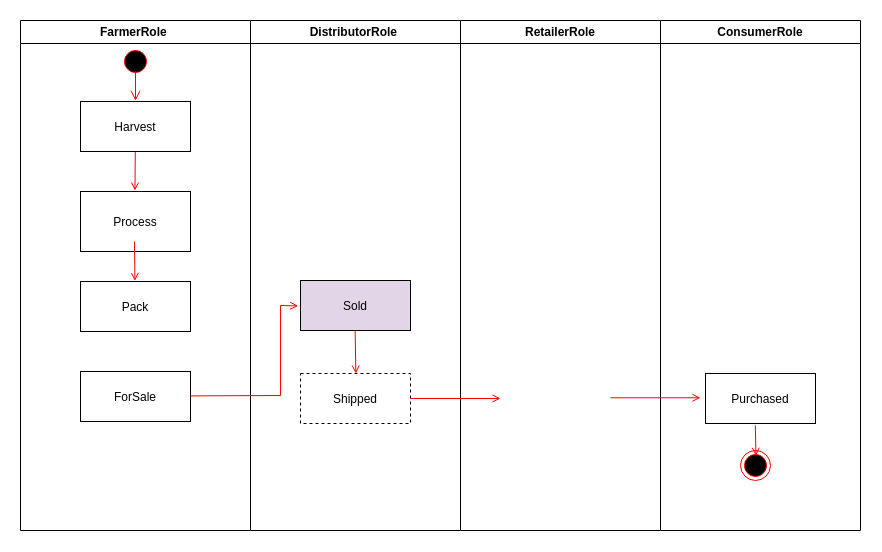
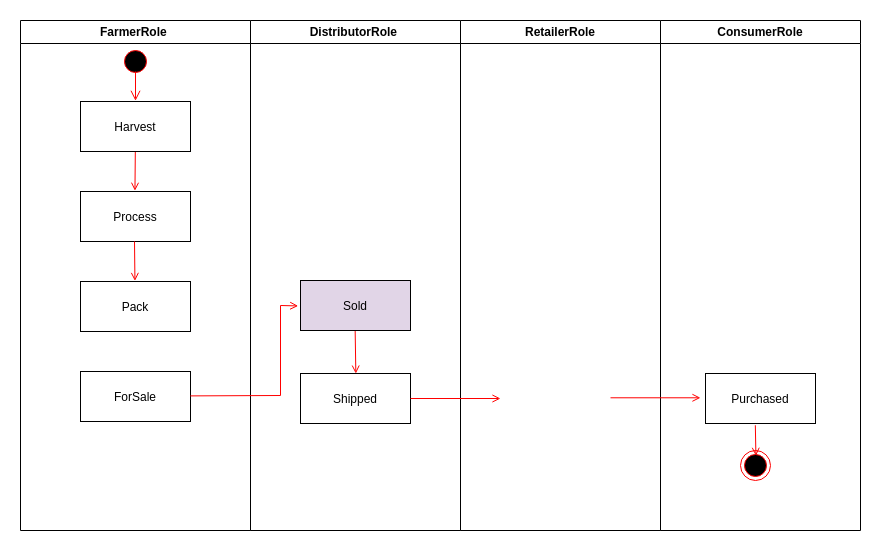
(136, 222) -> (136, 217)
(356, 399) -> (356, 399)
